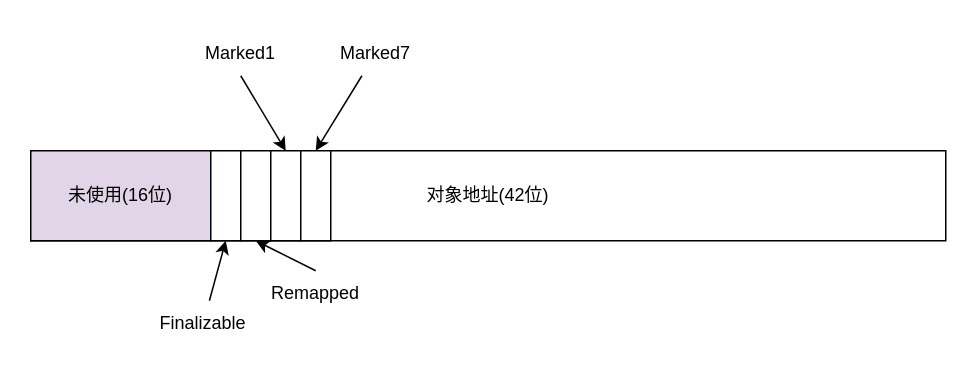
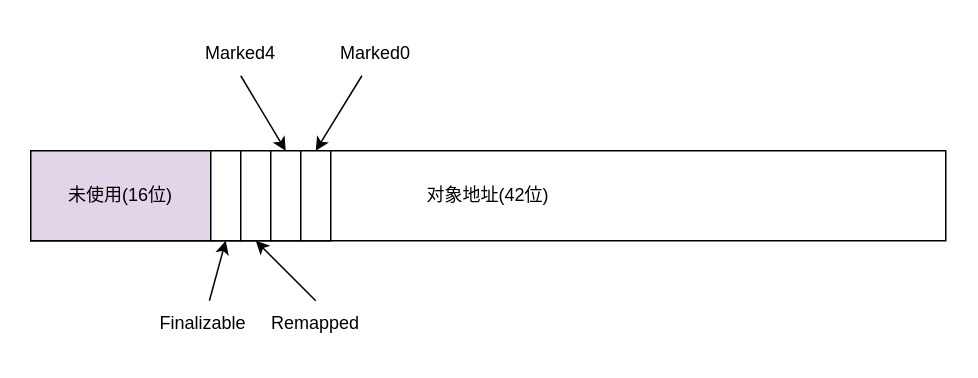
(241, 53) -> (241, 53)
(376, 53) -> (376, 53)
(316, 293) -> (316, 323)
